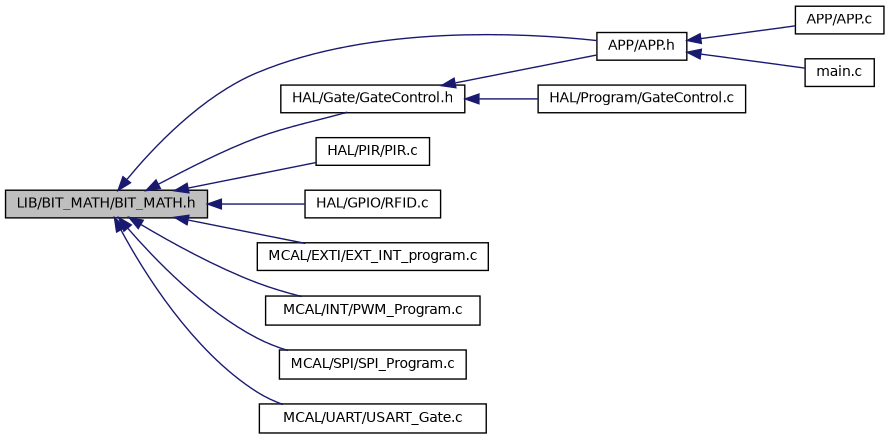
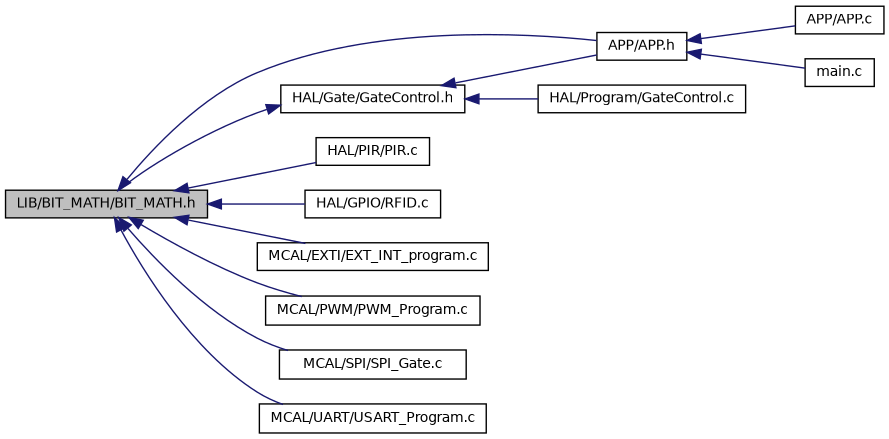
(250, 141) -> (189, 144)
(373, 311) -> (373, 311)
(373, 365) -> (373, 365)
(373, 418) -> (373, 418)
